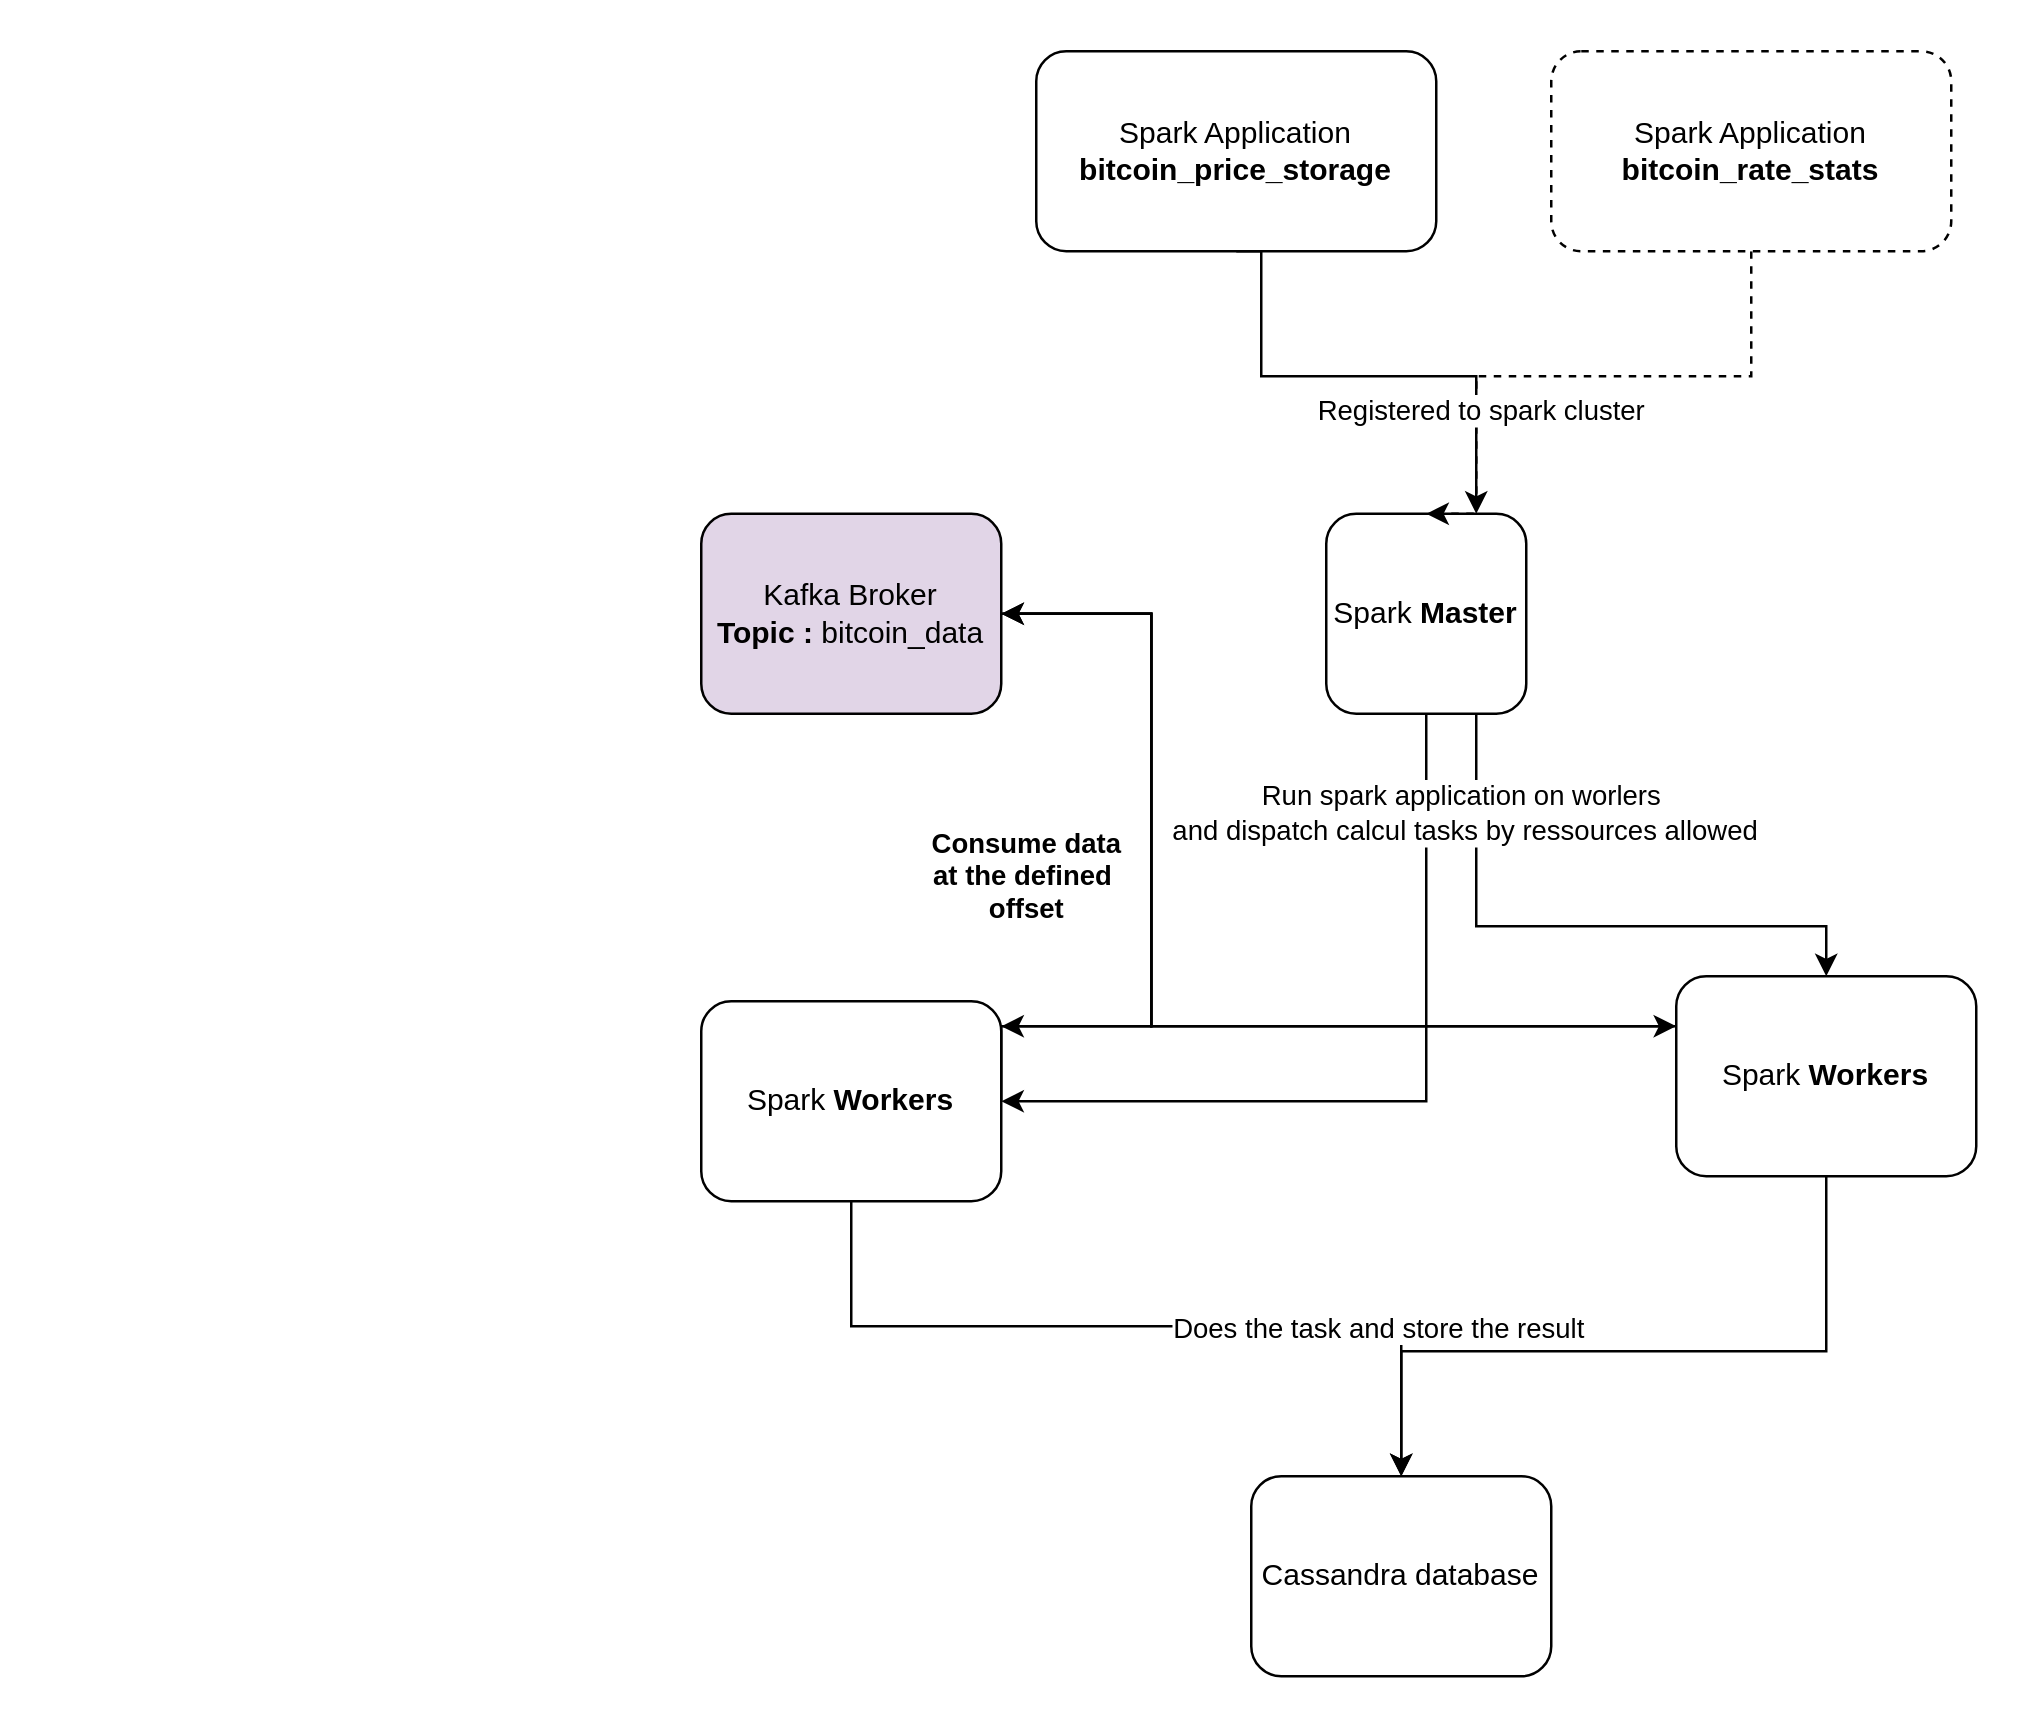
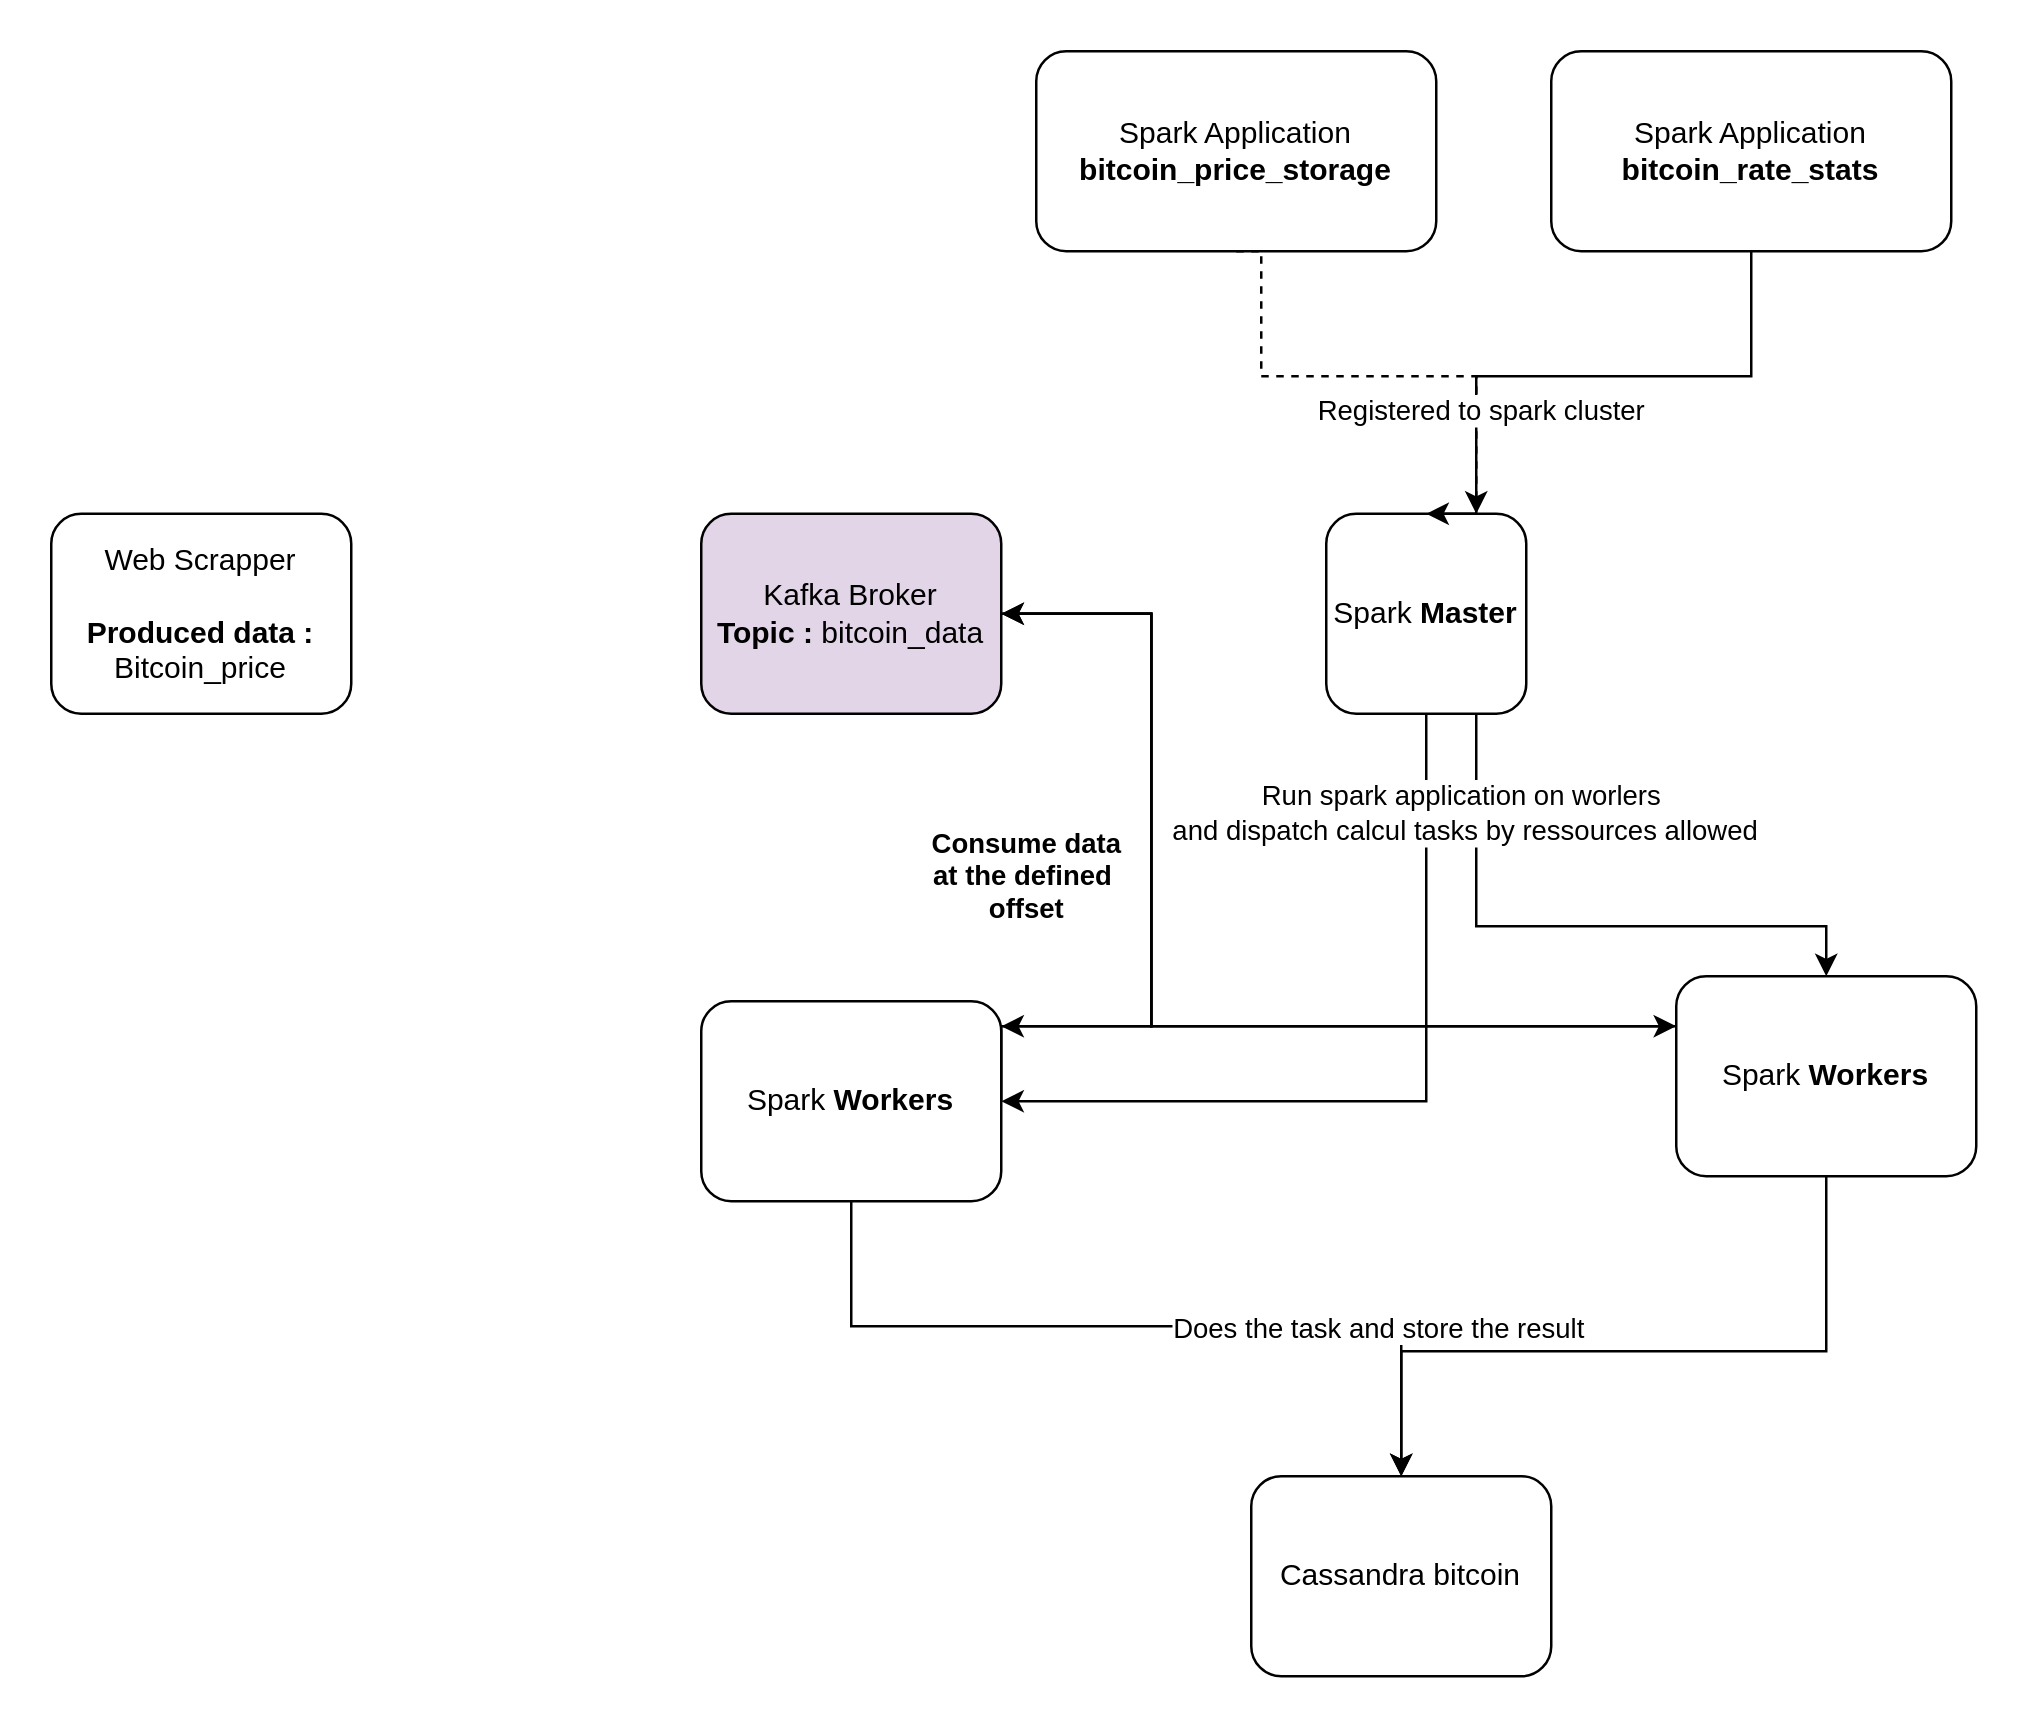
(1751, 151) -> (1751, 151)
(1302, 376) -> (1302, 376)
(1680, 376) -> (1680, 376)
none -> (201, 614)
(1401, 1576) -> (1401, 1576)
